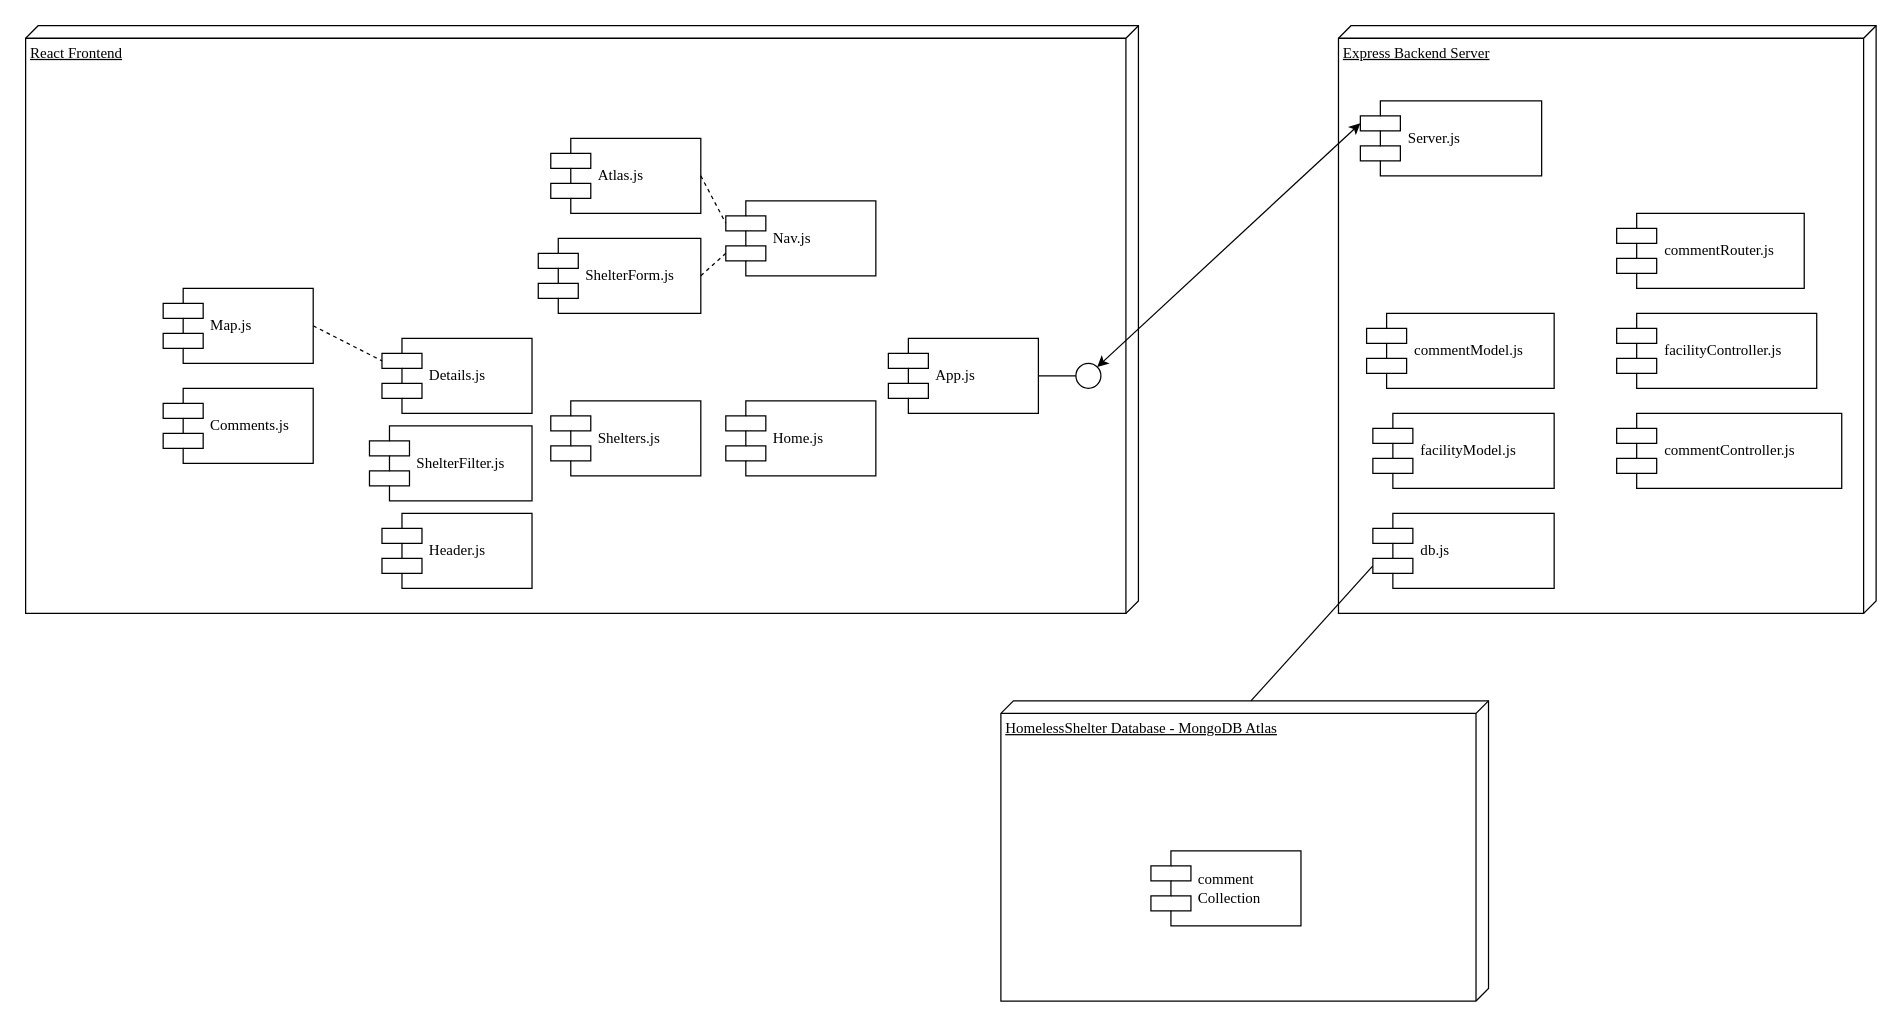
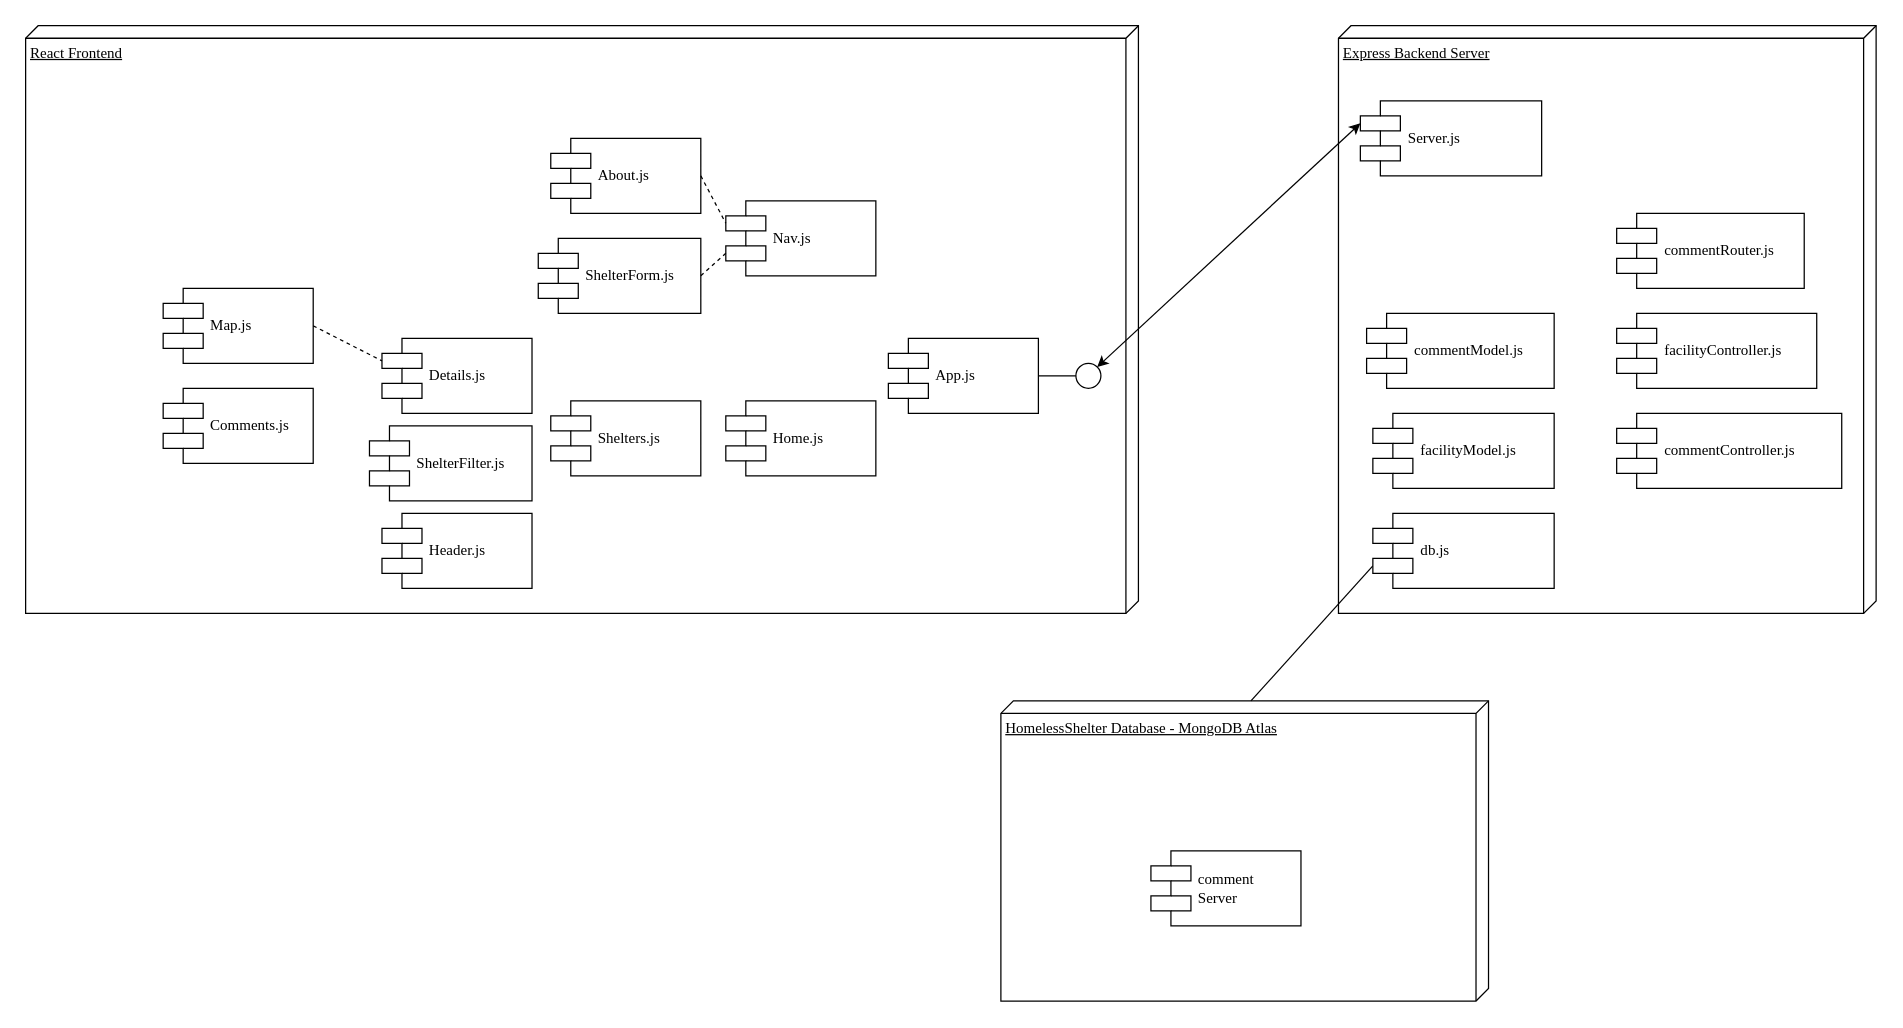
(628, 176) -> (630, 176)
(1234, 888) -> (1228, 888)
